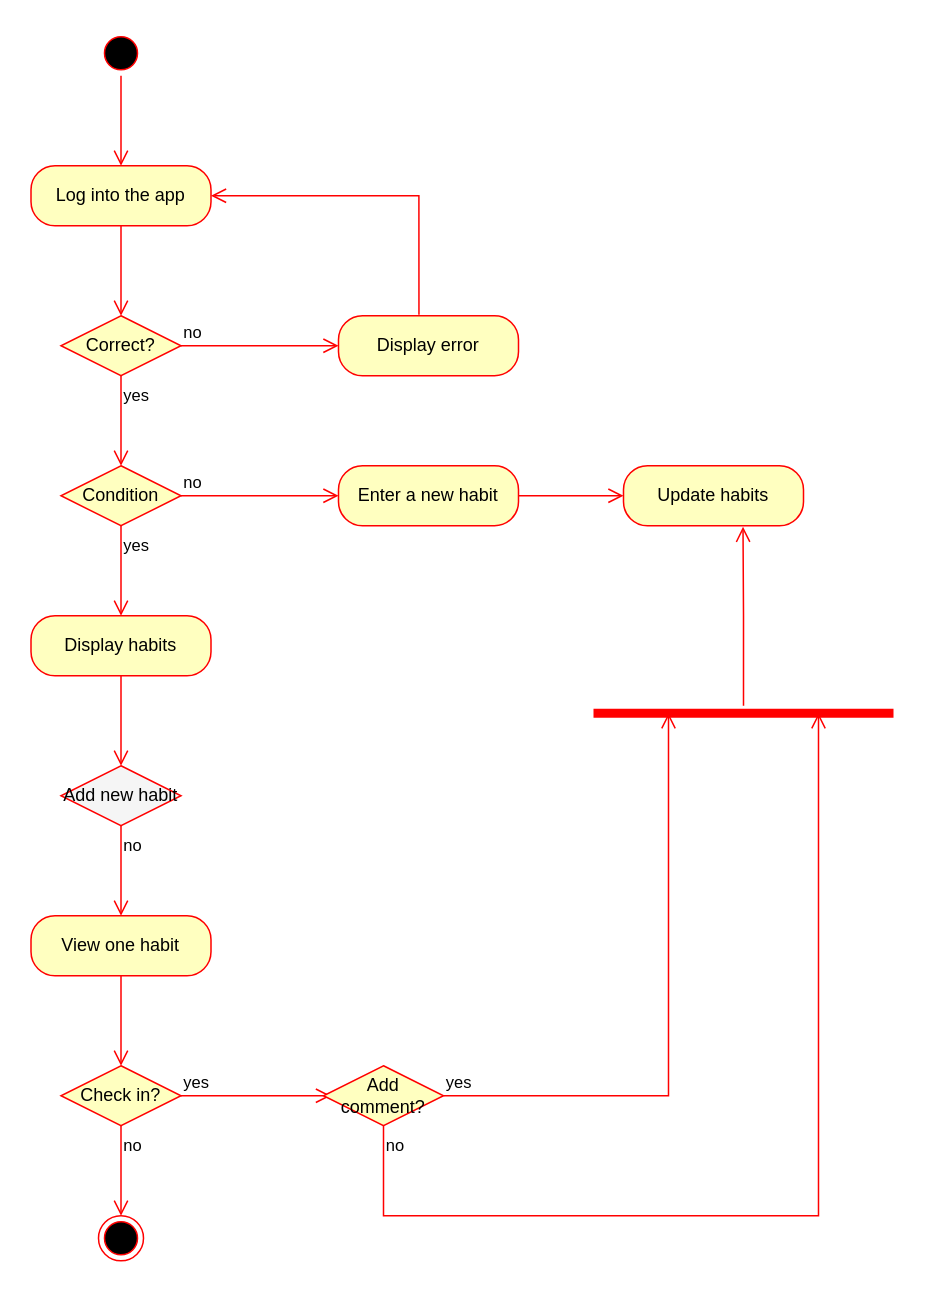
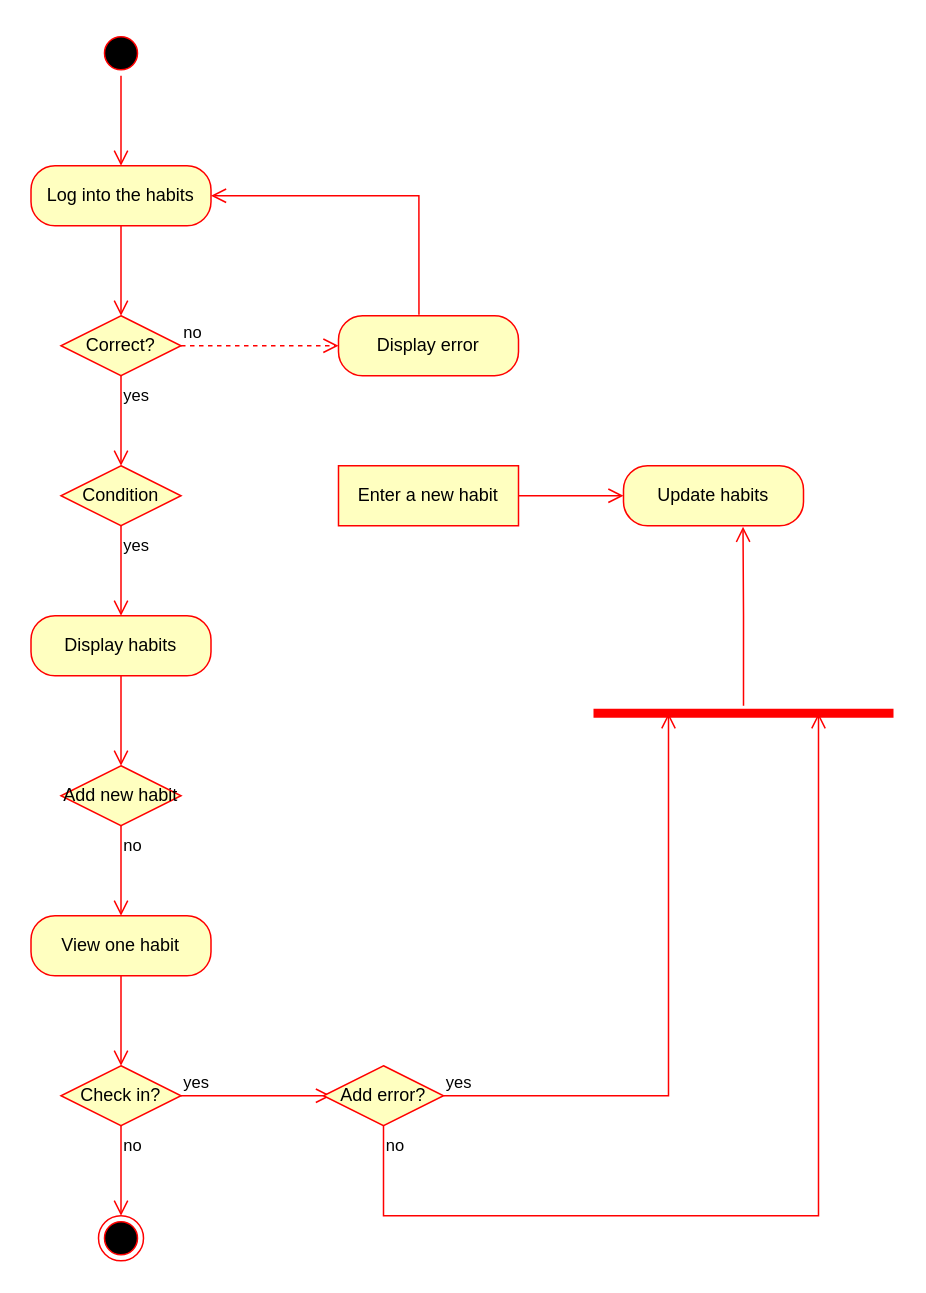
(121, 196) -> (121, 196)
(259, 346) -> (259, 346)
(258, 496) -> none
(428, 496) -> (428, 496)
(121, 796) -> (121, 796)
(383, 1096) -> (383, 1096)
